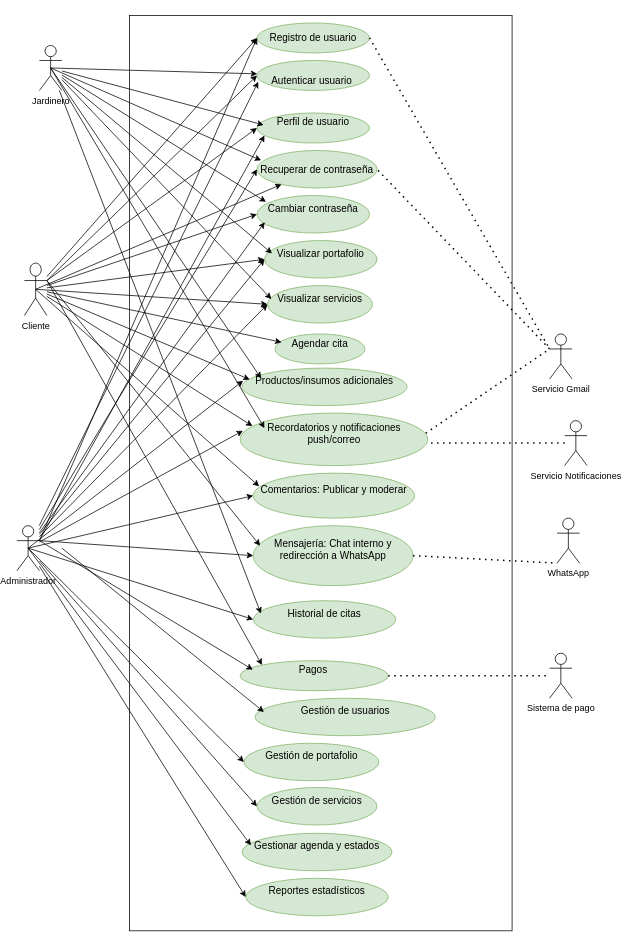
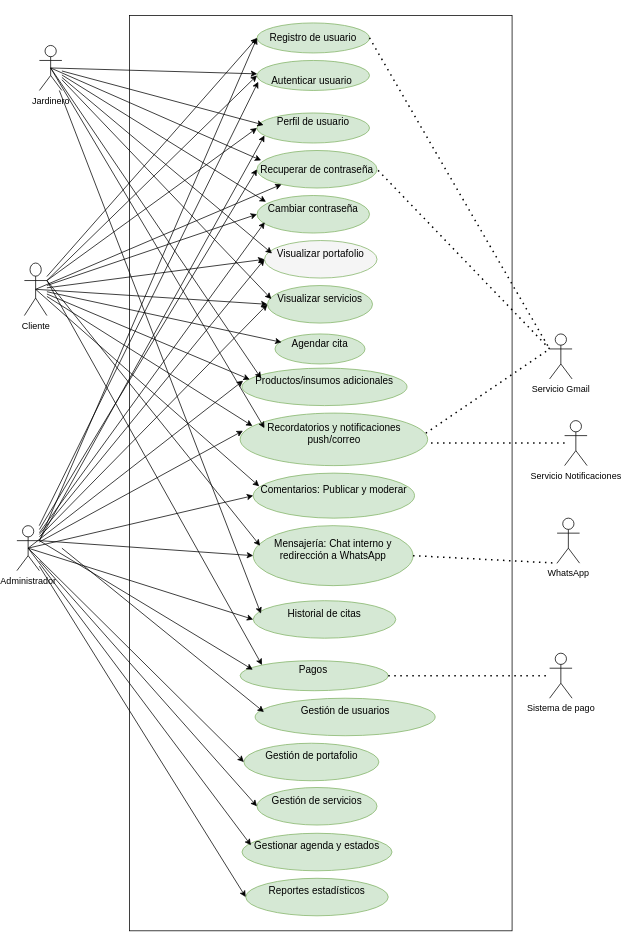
(321, 259) -> (321, 259)
